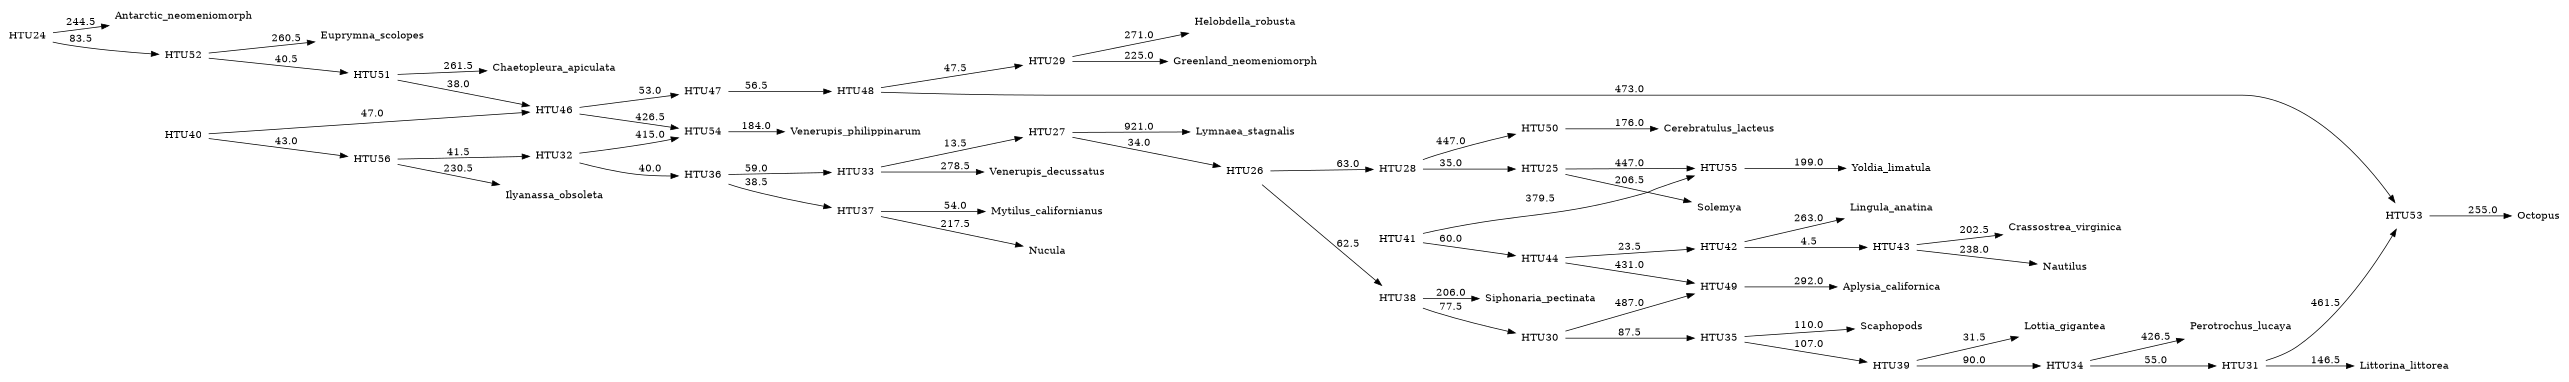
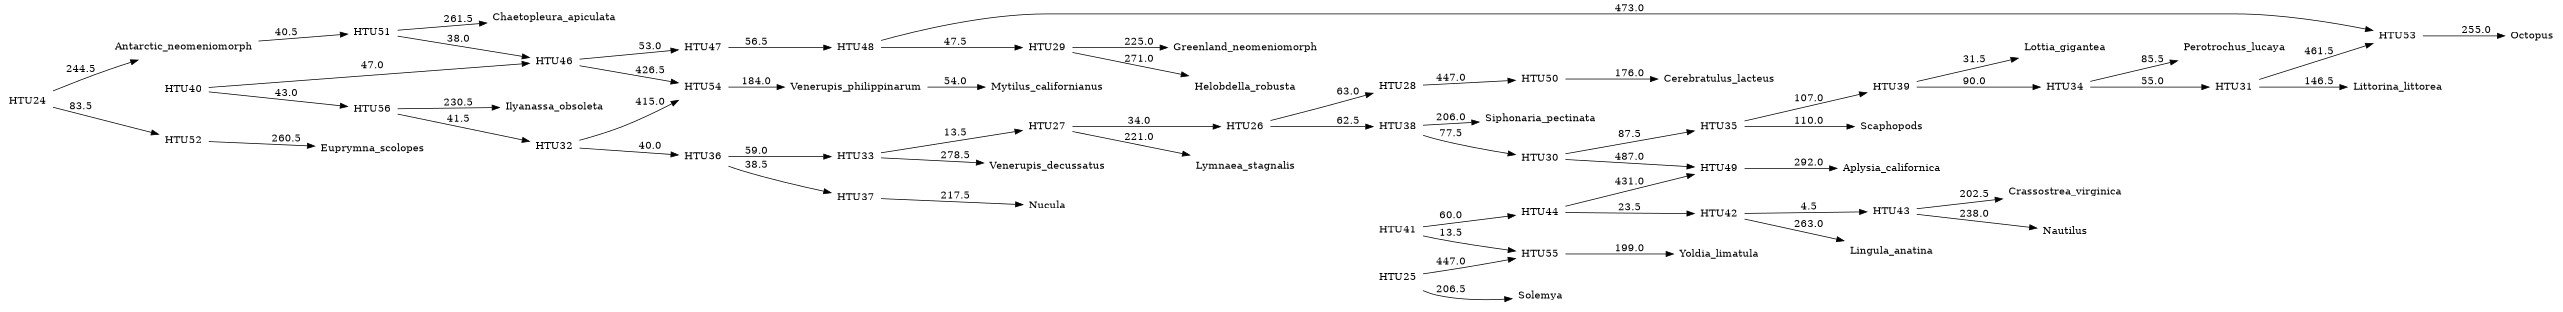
(275, 65) -> (299, 38)
(1139, 127) -> (1139, 137)
(1465, 169) -> none
(1540, 199) -> (1451, 233)
(929, 212) -> (952, 87)
(2156, 337) -> (2153, 60)
